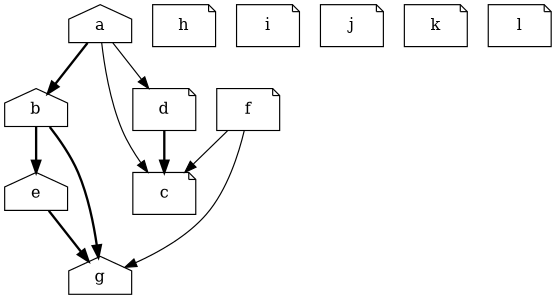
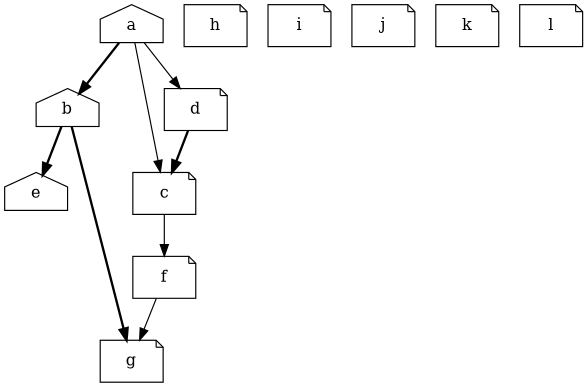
(210, 147) -> (164, 230)
(65, 231) -> none
(100, 277) -> (132, 361)
